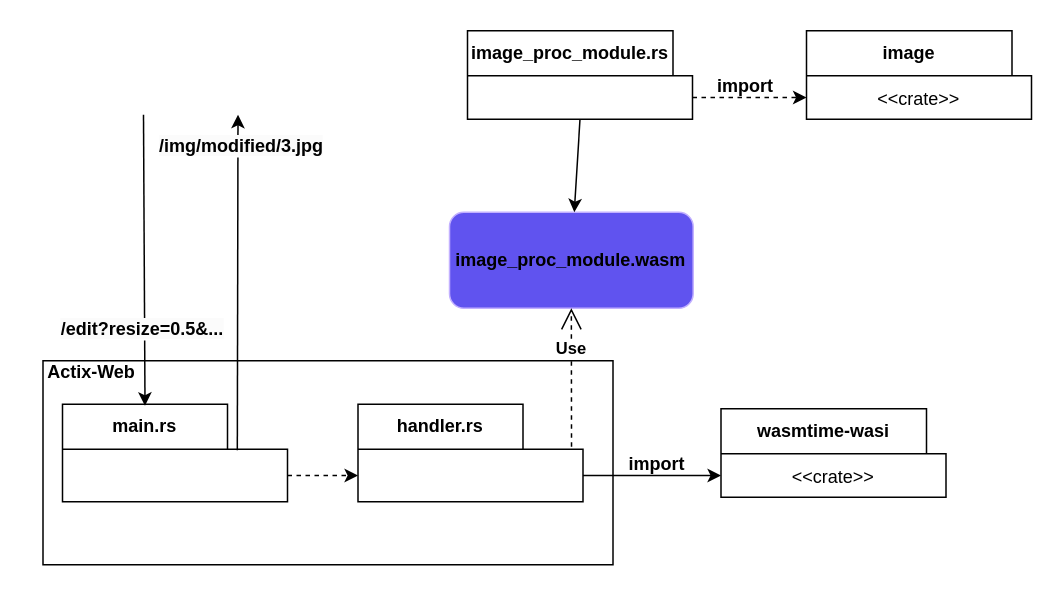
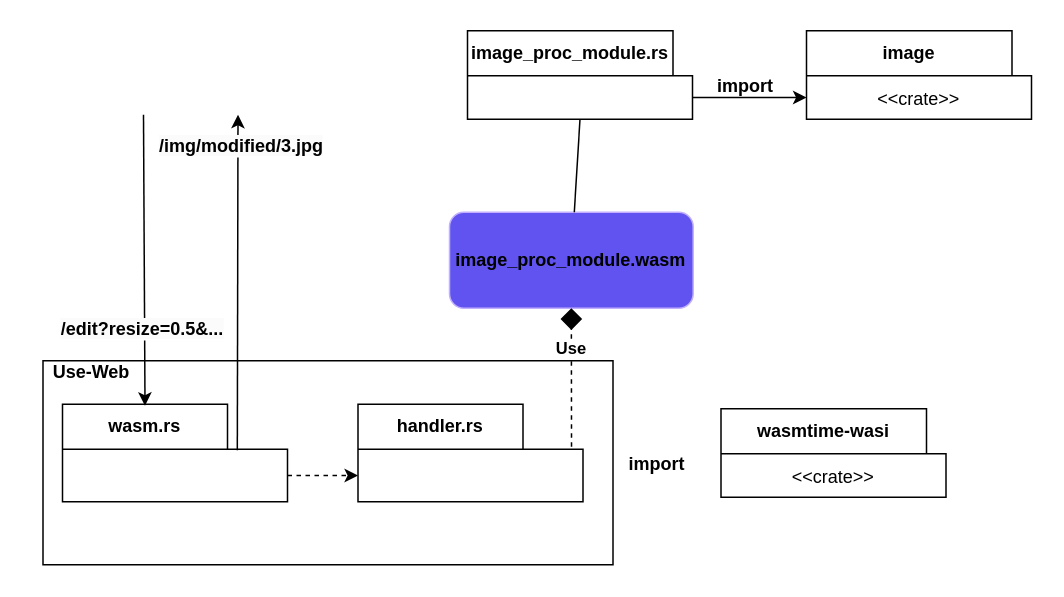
(743, 98) -> (743, 98)
(575, 201) -> (574, 205)
(571, 321) -> (571, 330)
(92, 373) -> (92, 373)
(145, 427) -> (145, 427)
(647, 476) -> none
